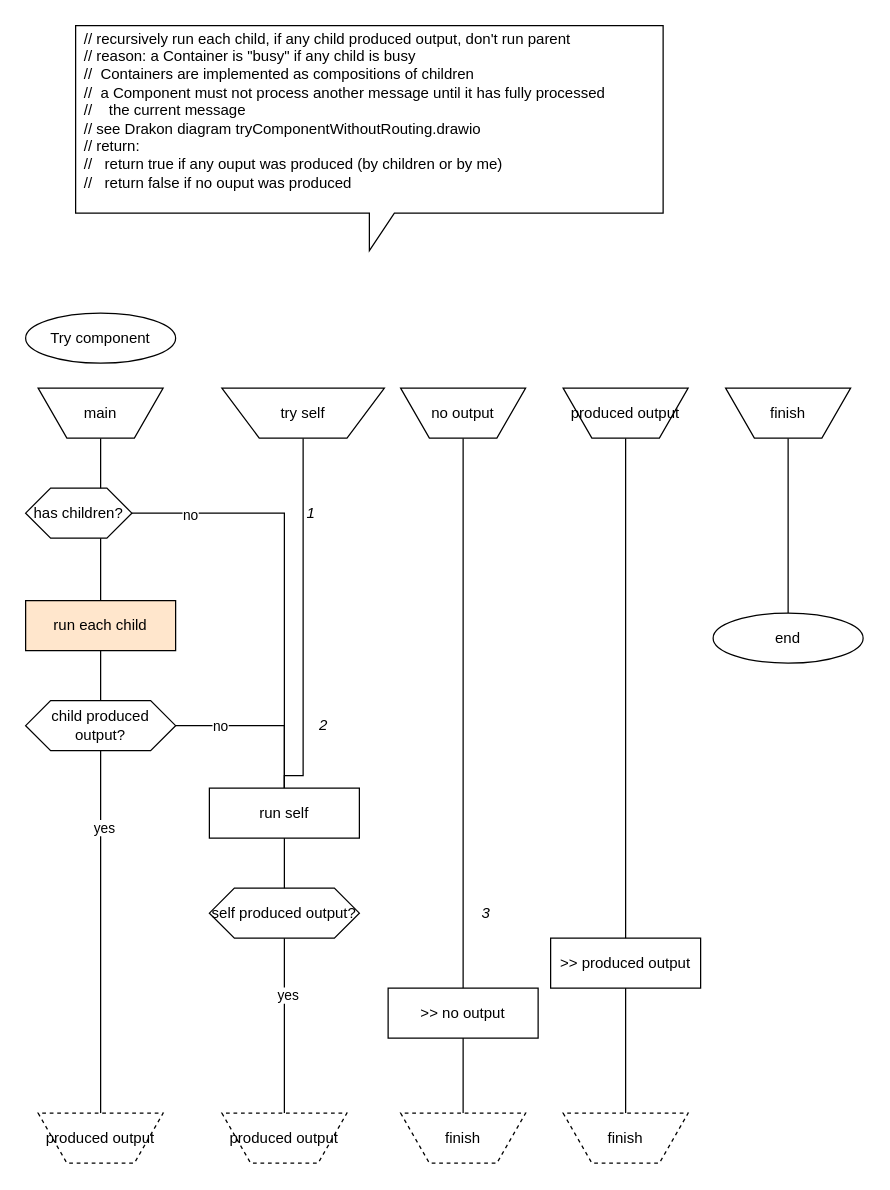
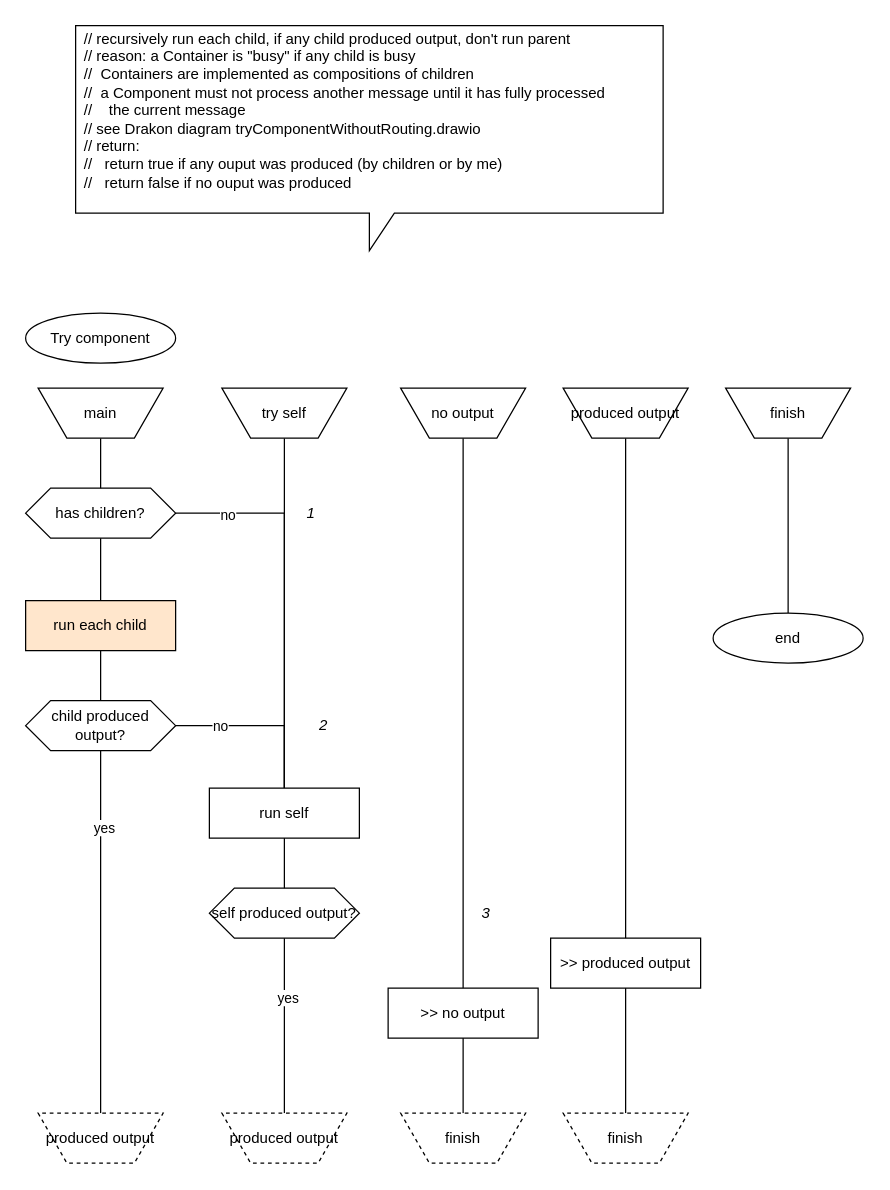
(303, 413) -> (284, 413)
(79, 513) -> (101, 513)
